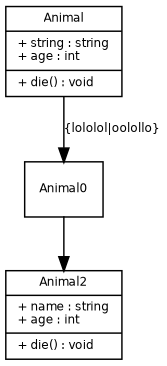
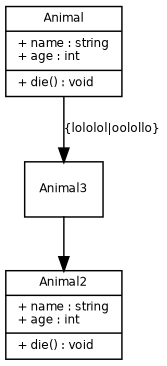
(64, 44) -> (64, 44)
(64, 189) -> (64, 189)
